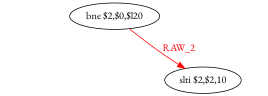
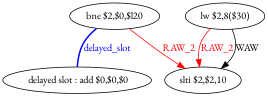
none -> (225, 16)
none -> (77, 80)
